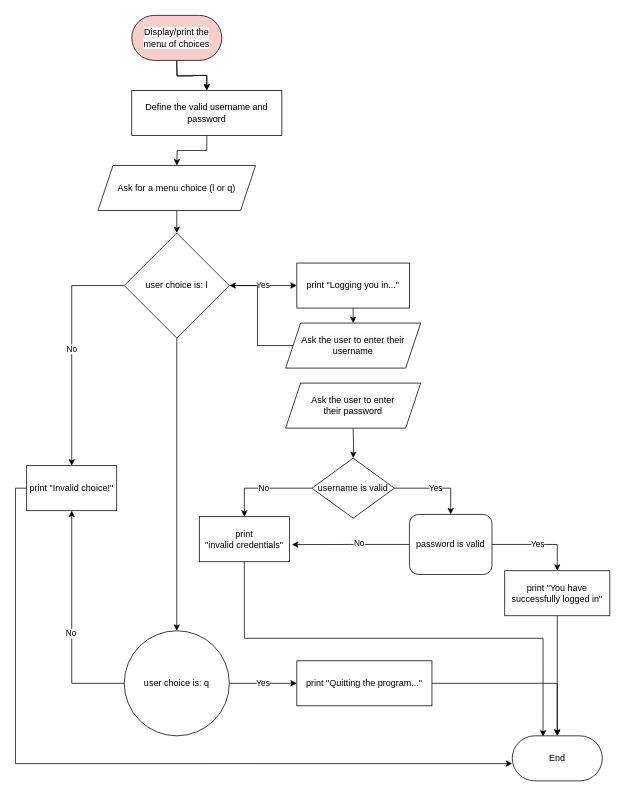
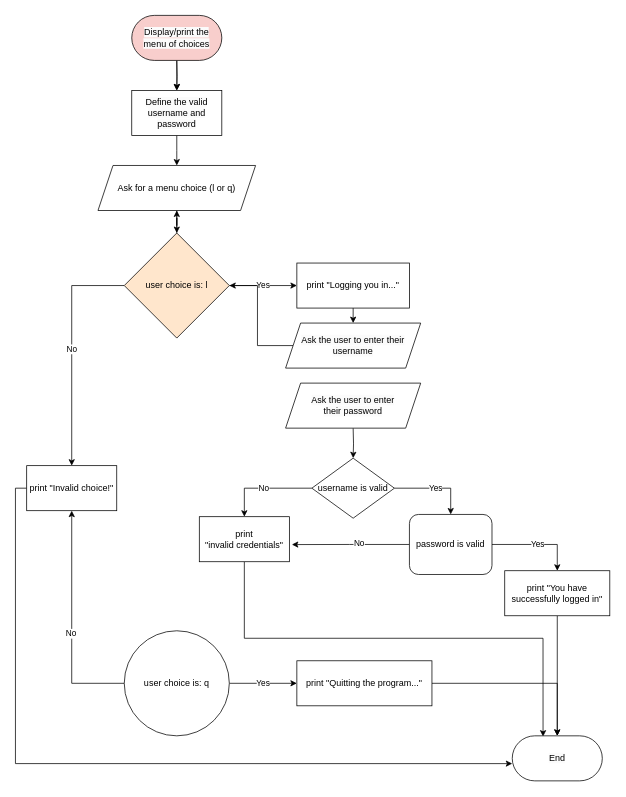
(207, 113) -> (177, 113)
(177, 285) -> (177, 285)
(177, 481) -> (177, 232)
